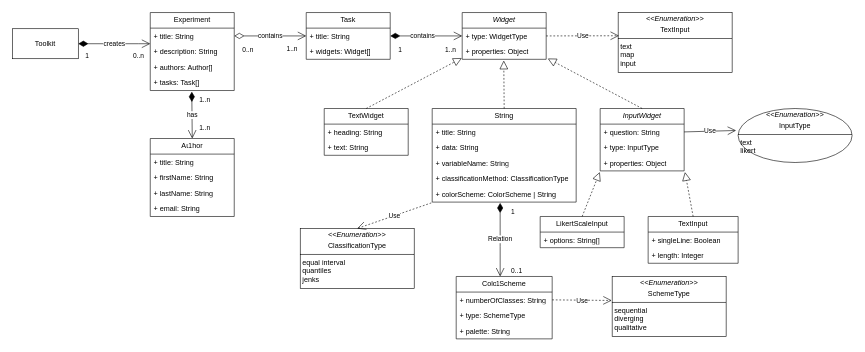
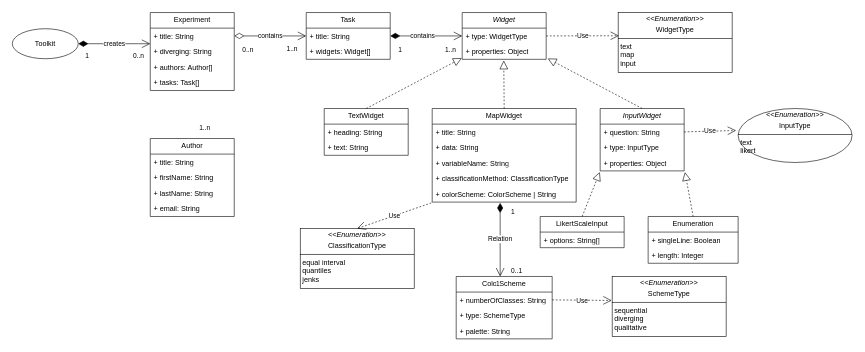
(648, 34) -> (648, 34)
(45, 44) -> (45, 44)
(191, 52) -> (187, 52)
(192, 103) -> none
(504, 116) -> (504, 116)
(693, 131) -> (693, 131)
(693, 224) -> (693, 224)
